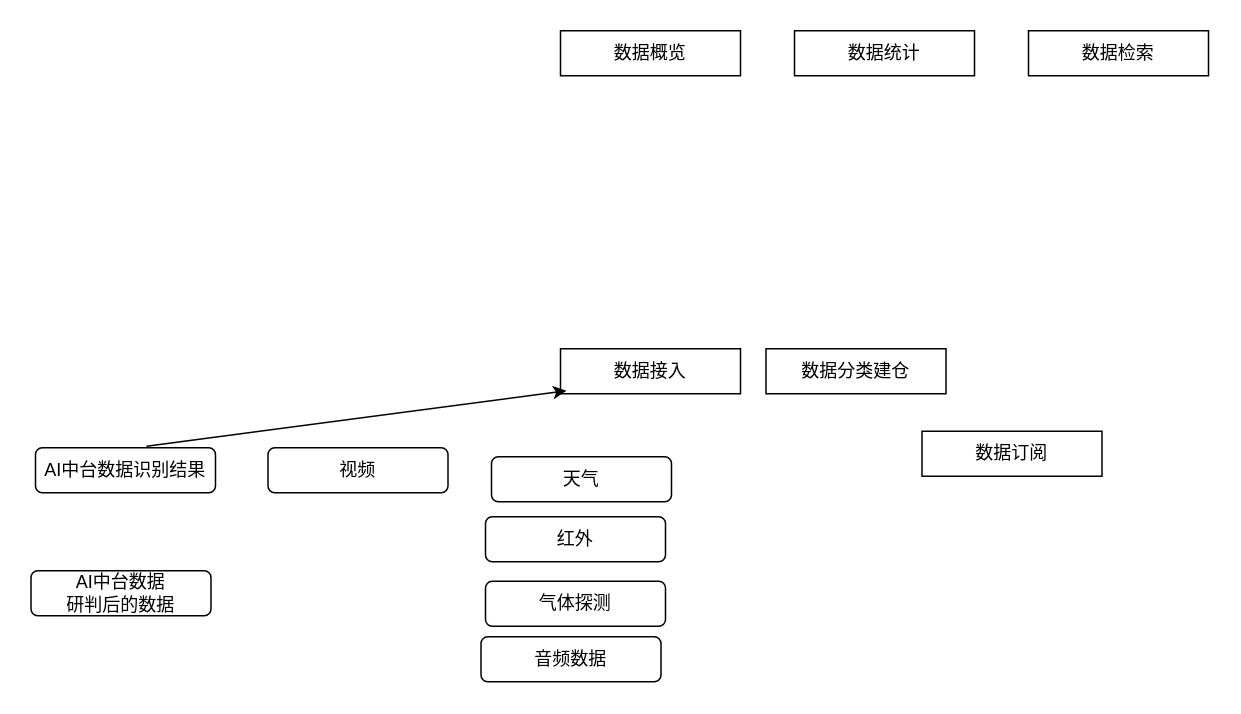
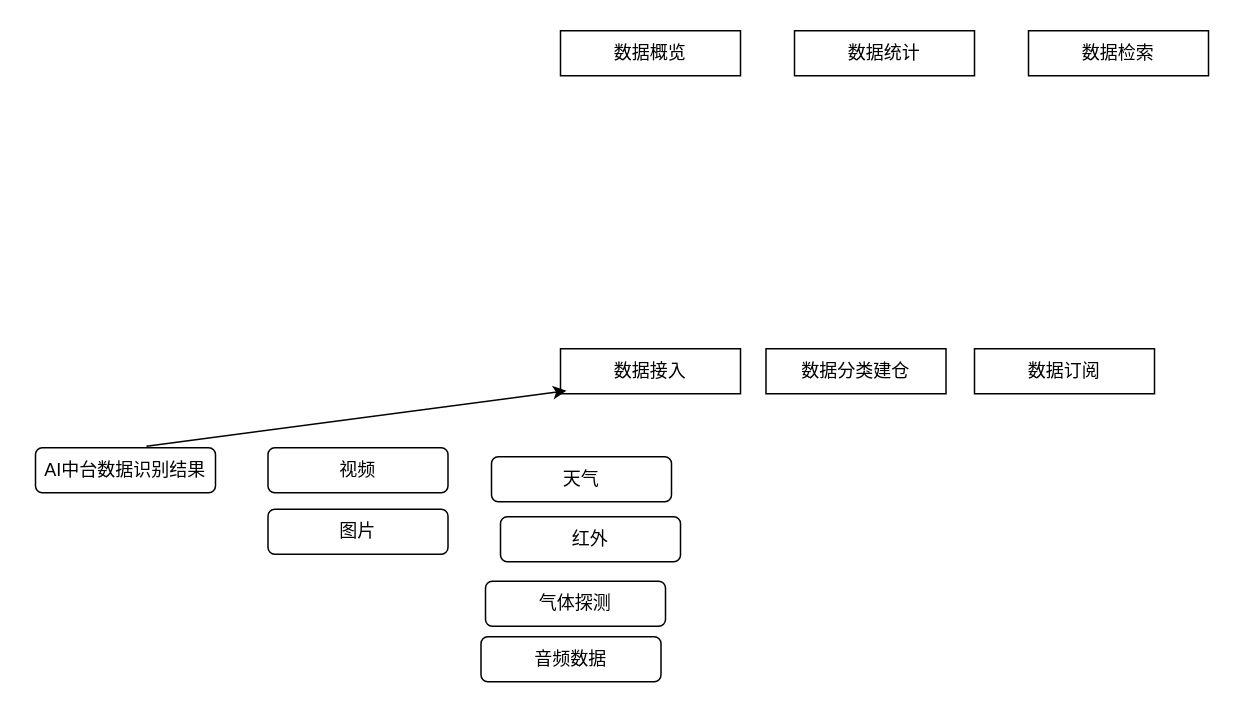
(1012, 454) -> (1064, 371)
none -> (358, 532)
(575, 539) -> (590, 539)
(121, 593) -> none
